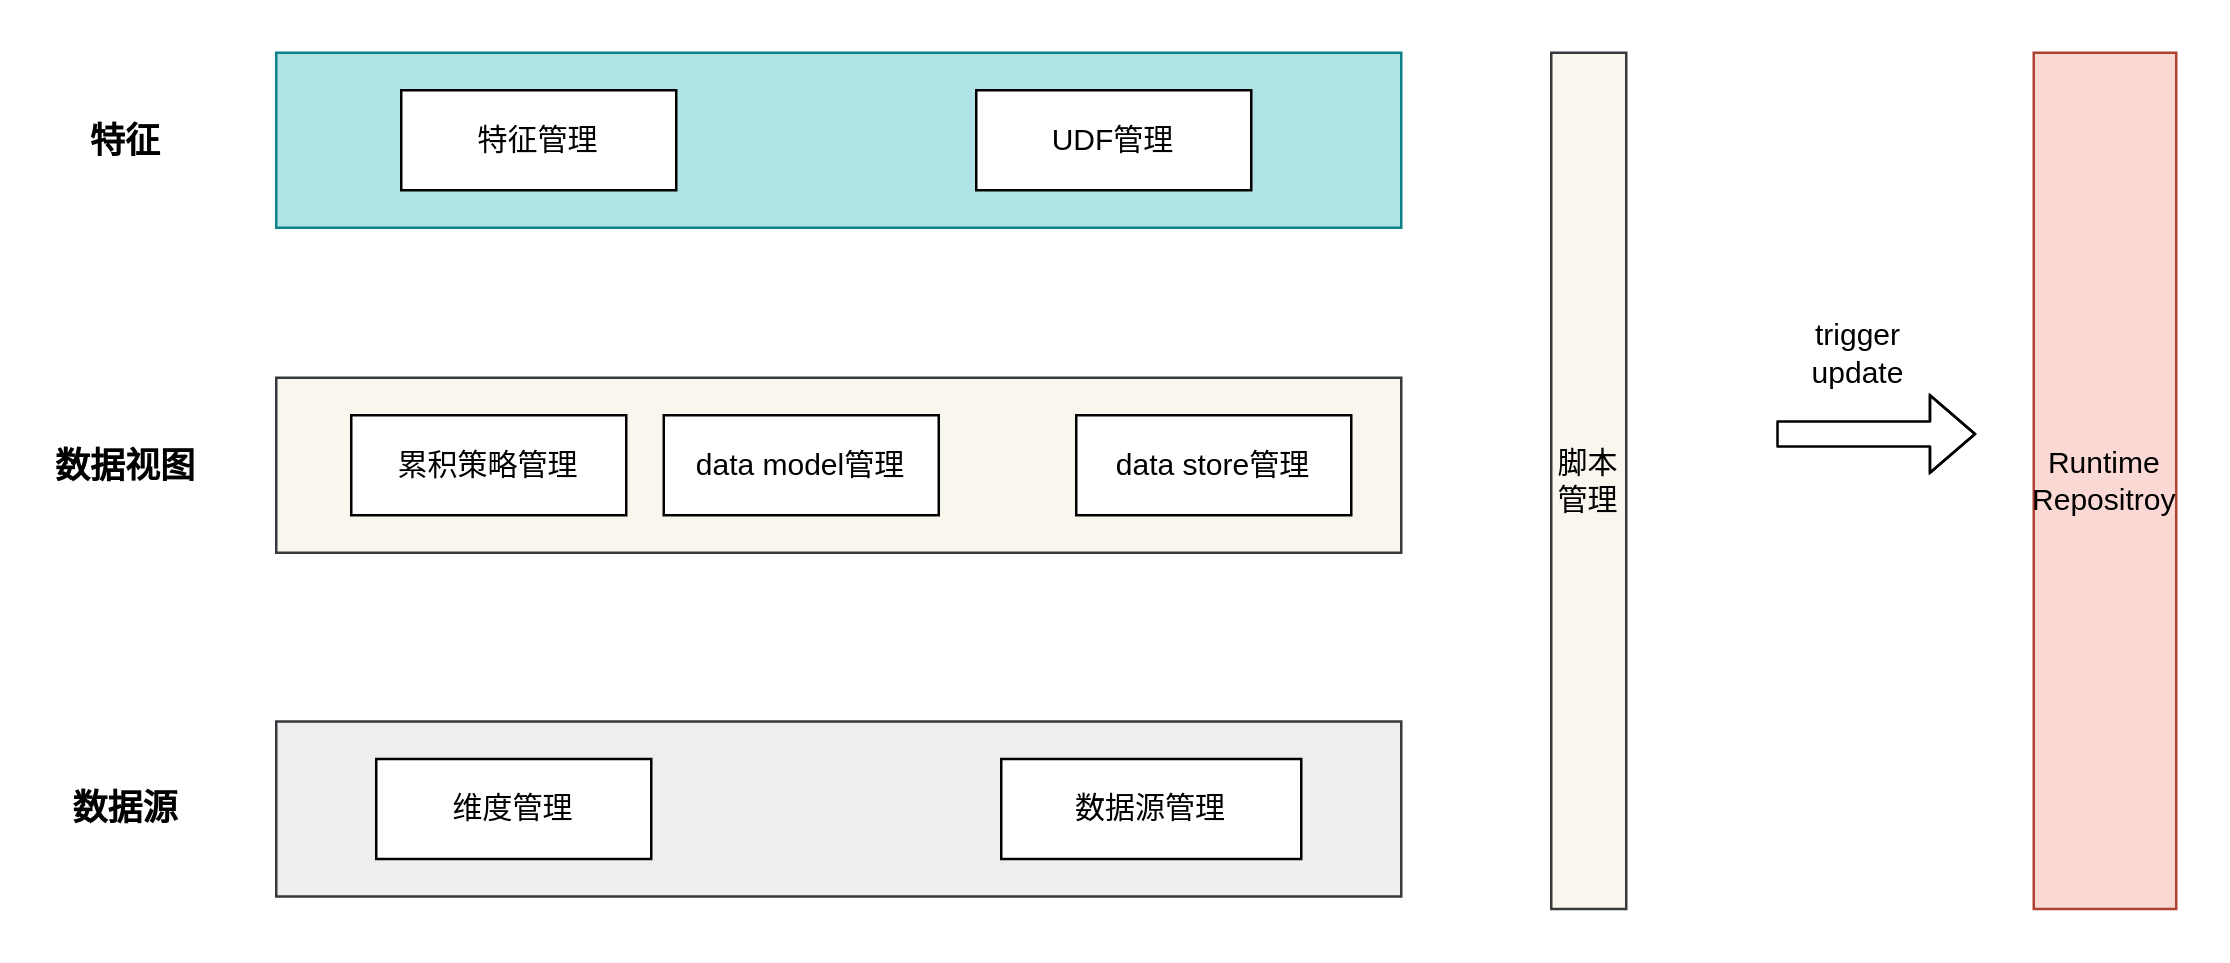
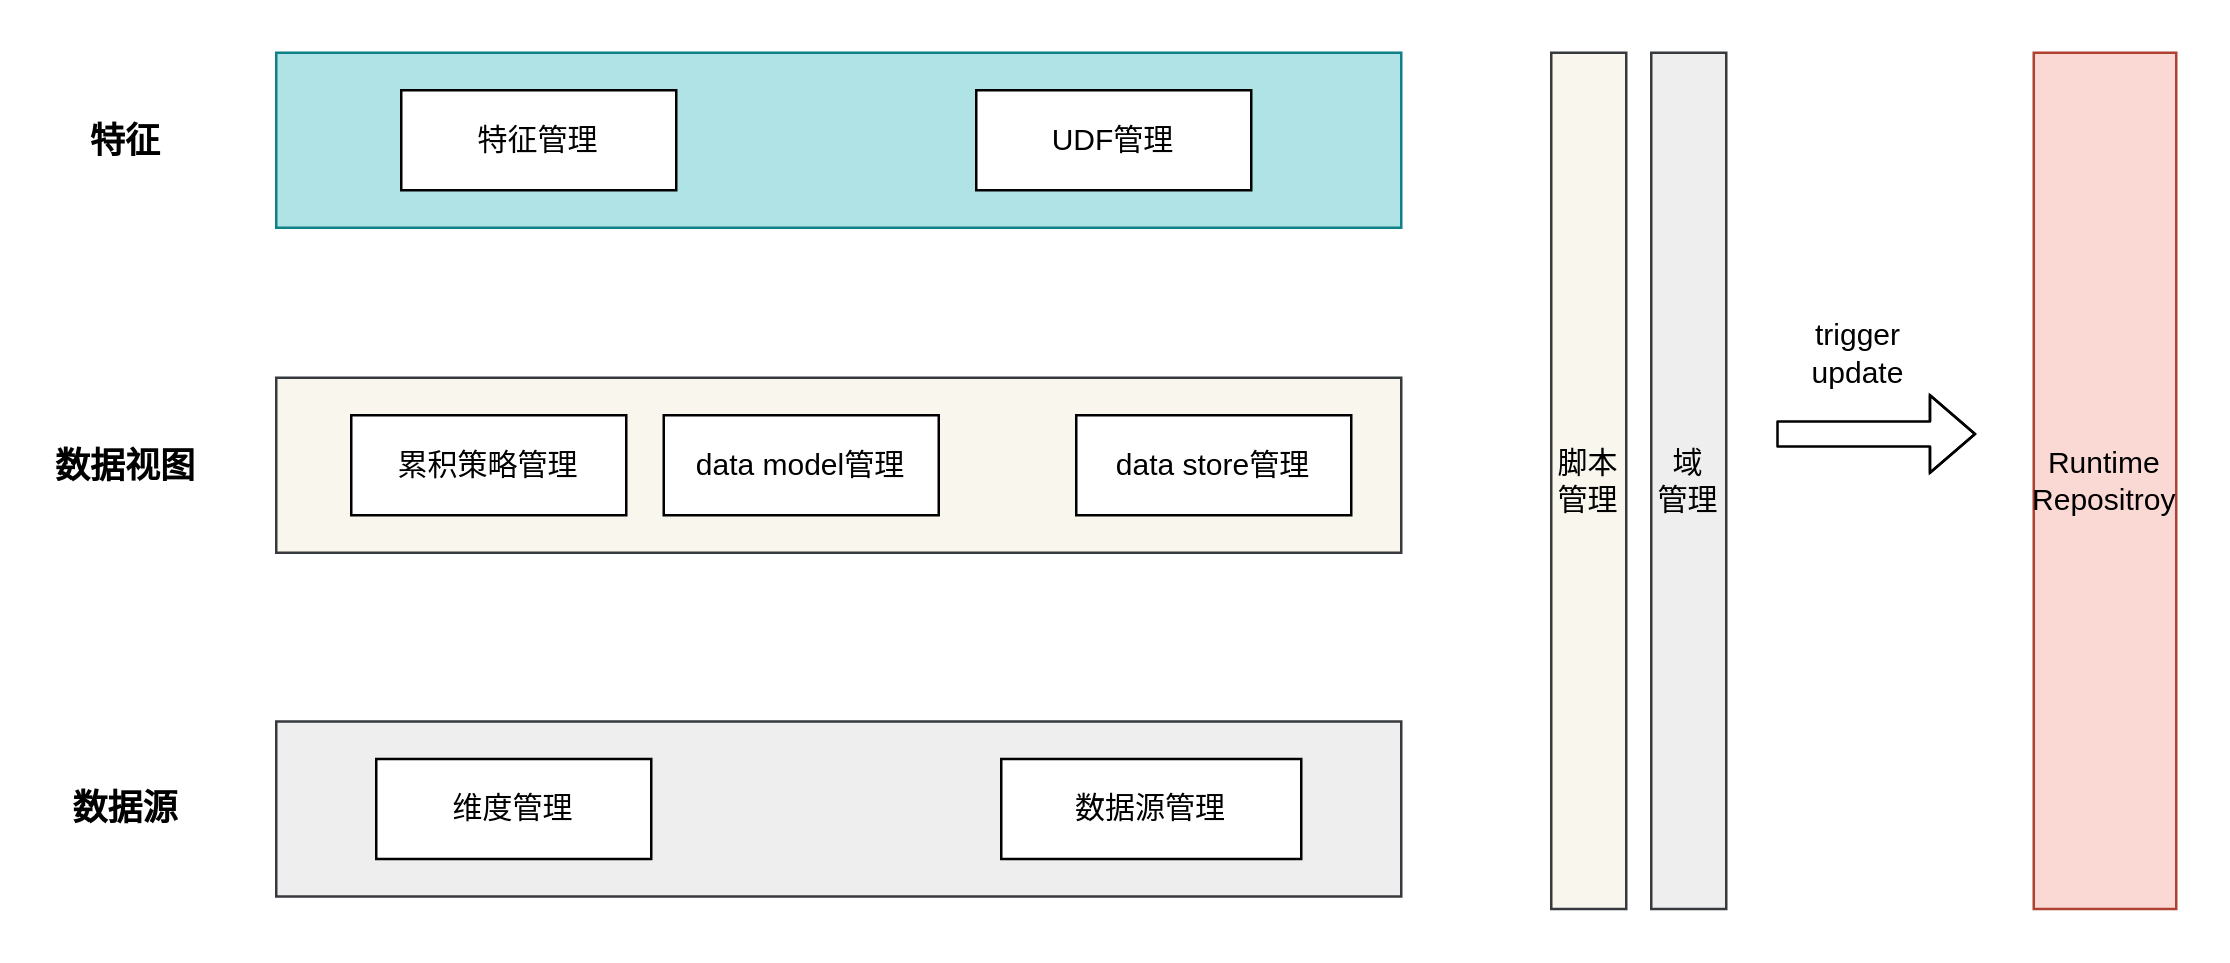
none -> (1689, 481)
